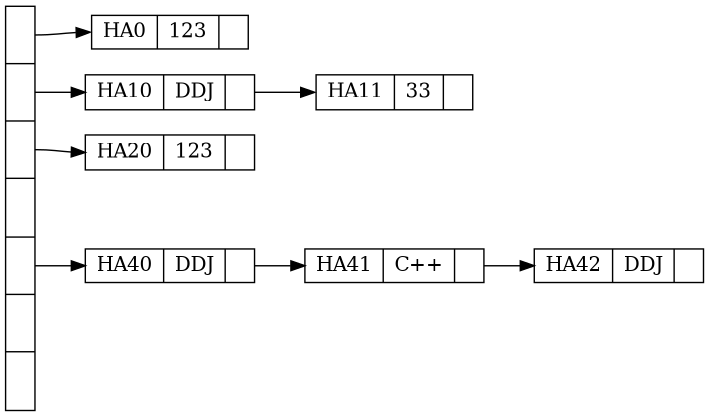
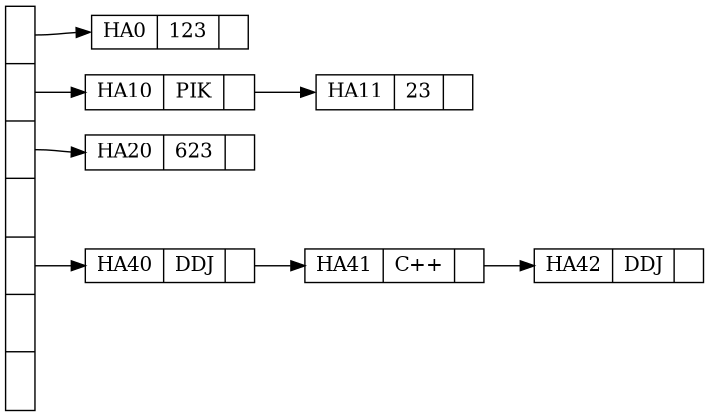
(194, 92) -> (194, 92)
(419, 92) -> (419, 92)
(194, 152) -> (194, 152)
